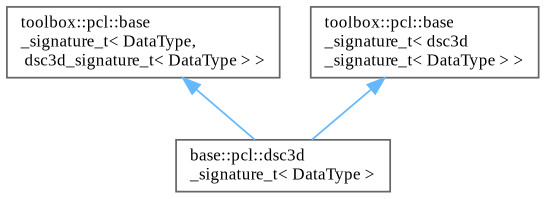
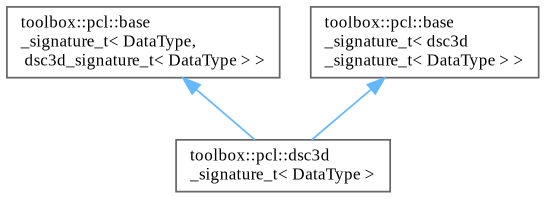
(283, 166) -> (283, 166)
